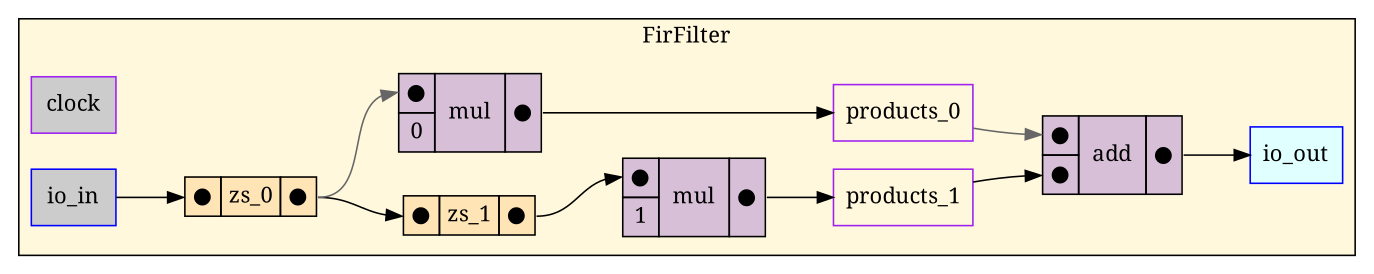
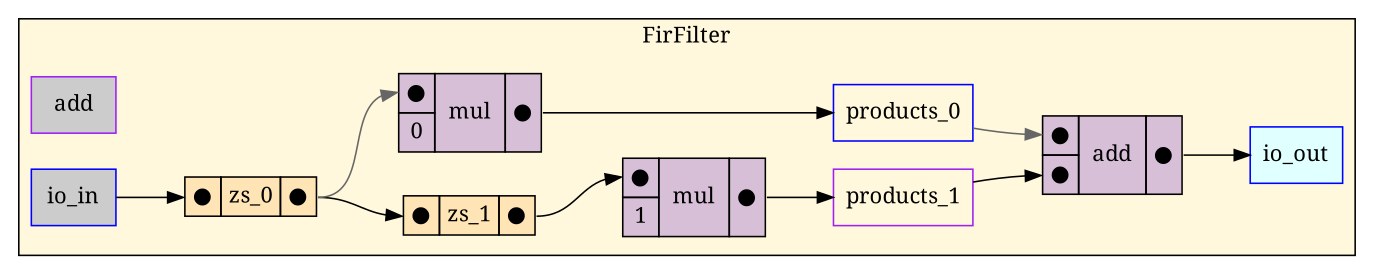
(74, 105) -> (74, 105)
(903, 113) -> (903, 113)
